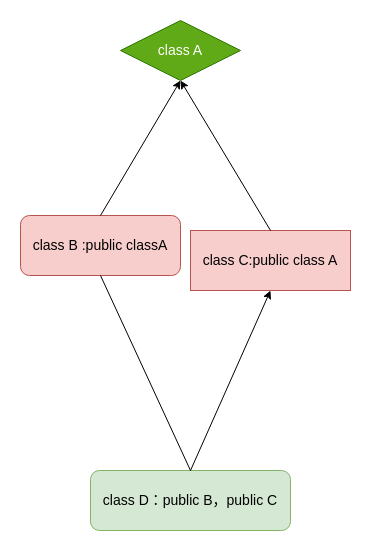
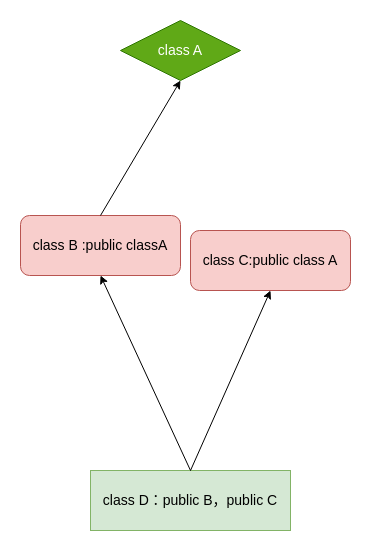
(227, 158) -> none
(271, 261) -> (271, 261)
(103, 280) -> (104, 283)
(191, 501) -> (191, 501)
